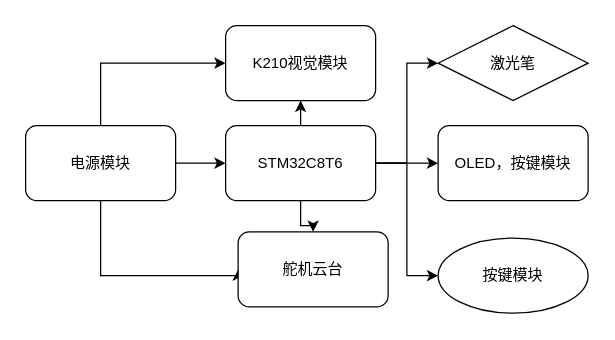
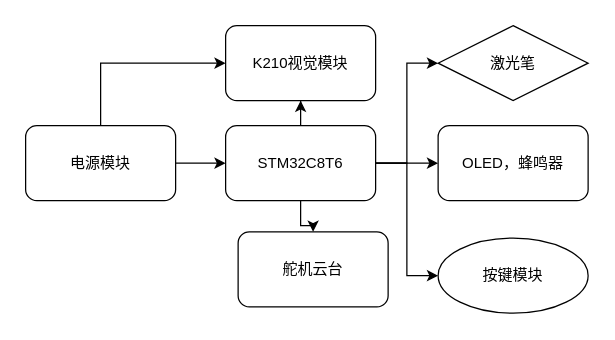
(513, 163) -> (513, 163)
(132, 276) -> none
